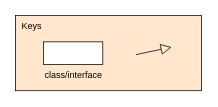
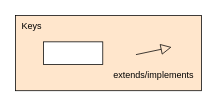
(73, 75) -> none
none -> (153, 75)
